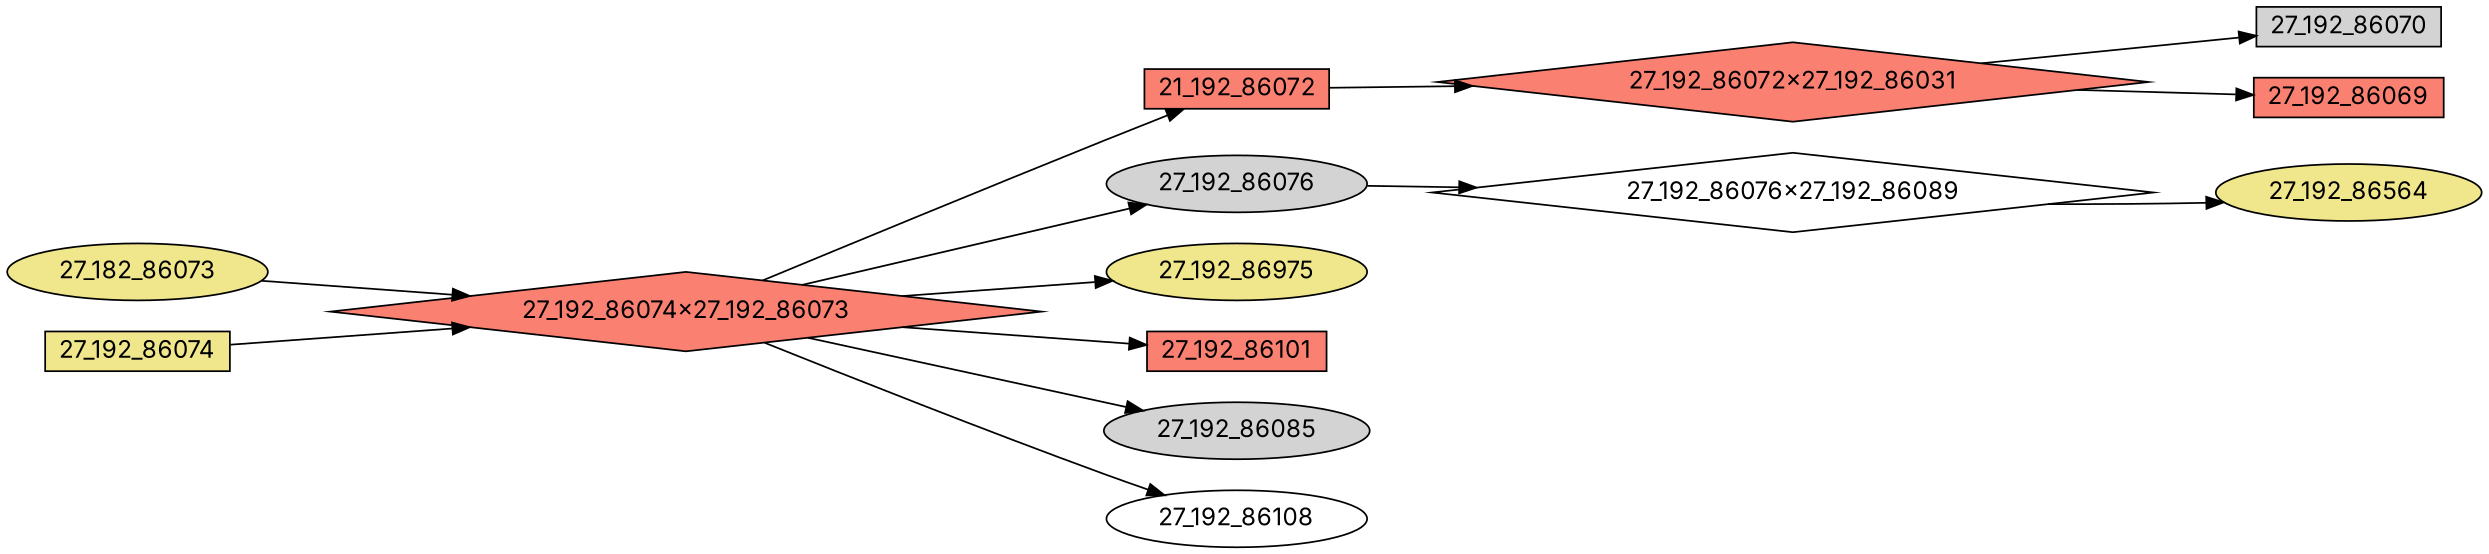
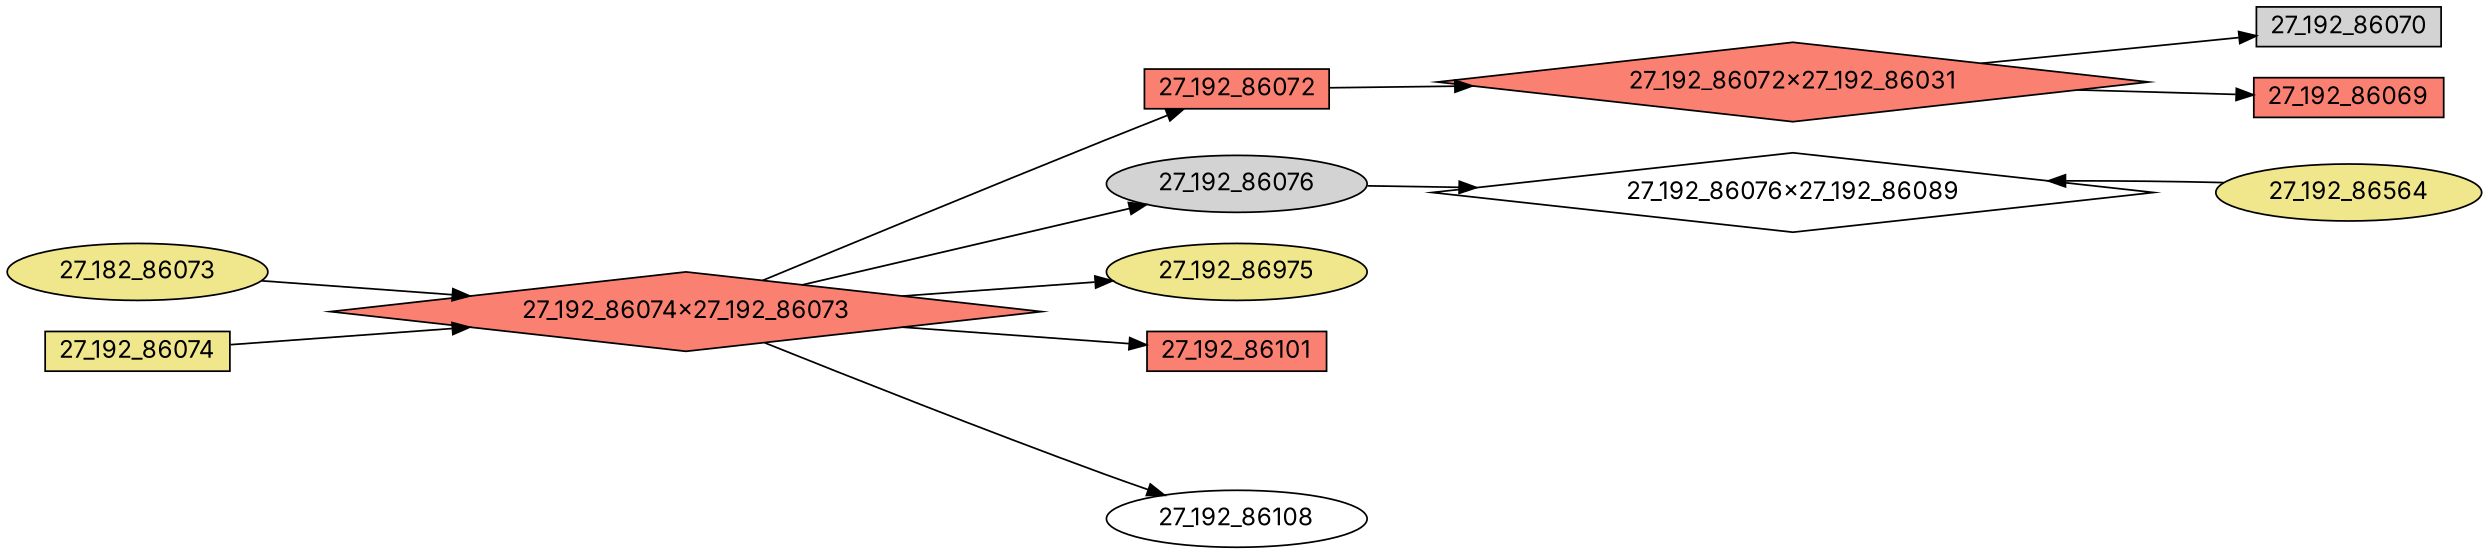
(1237, 89) -> (1237, 89)
(2127, 204) -> (2145, 181)
(1237, 431) -> none
